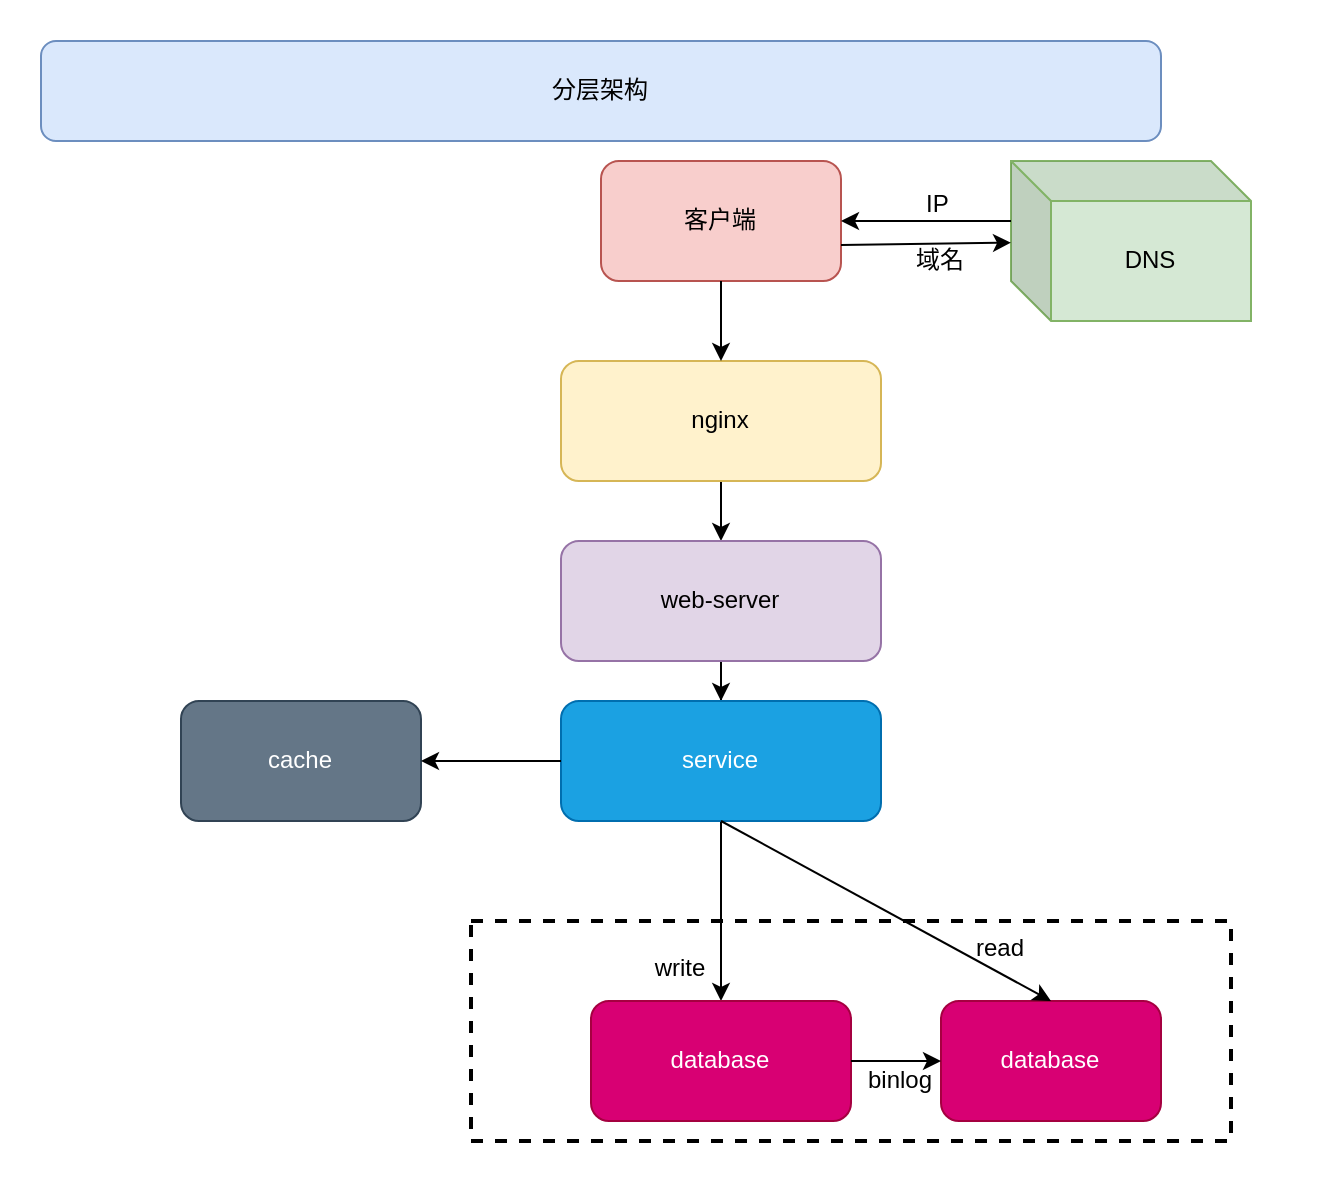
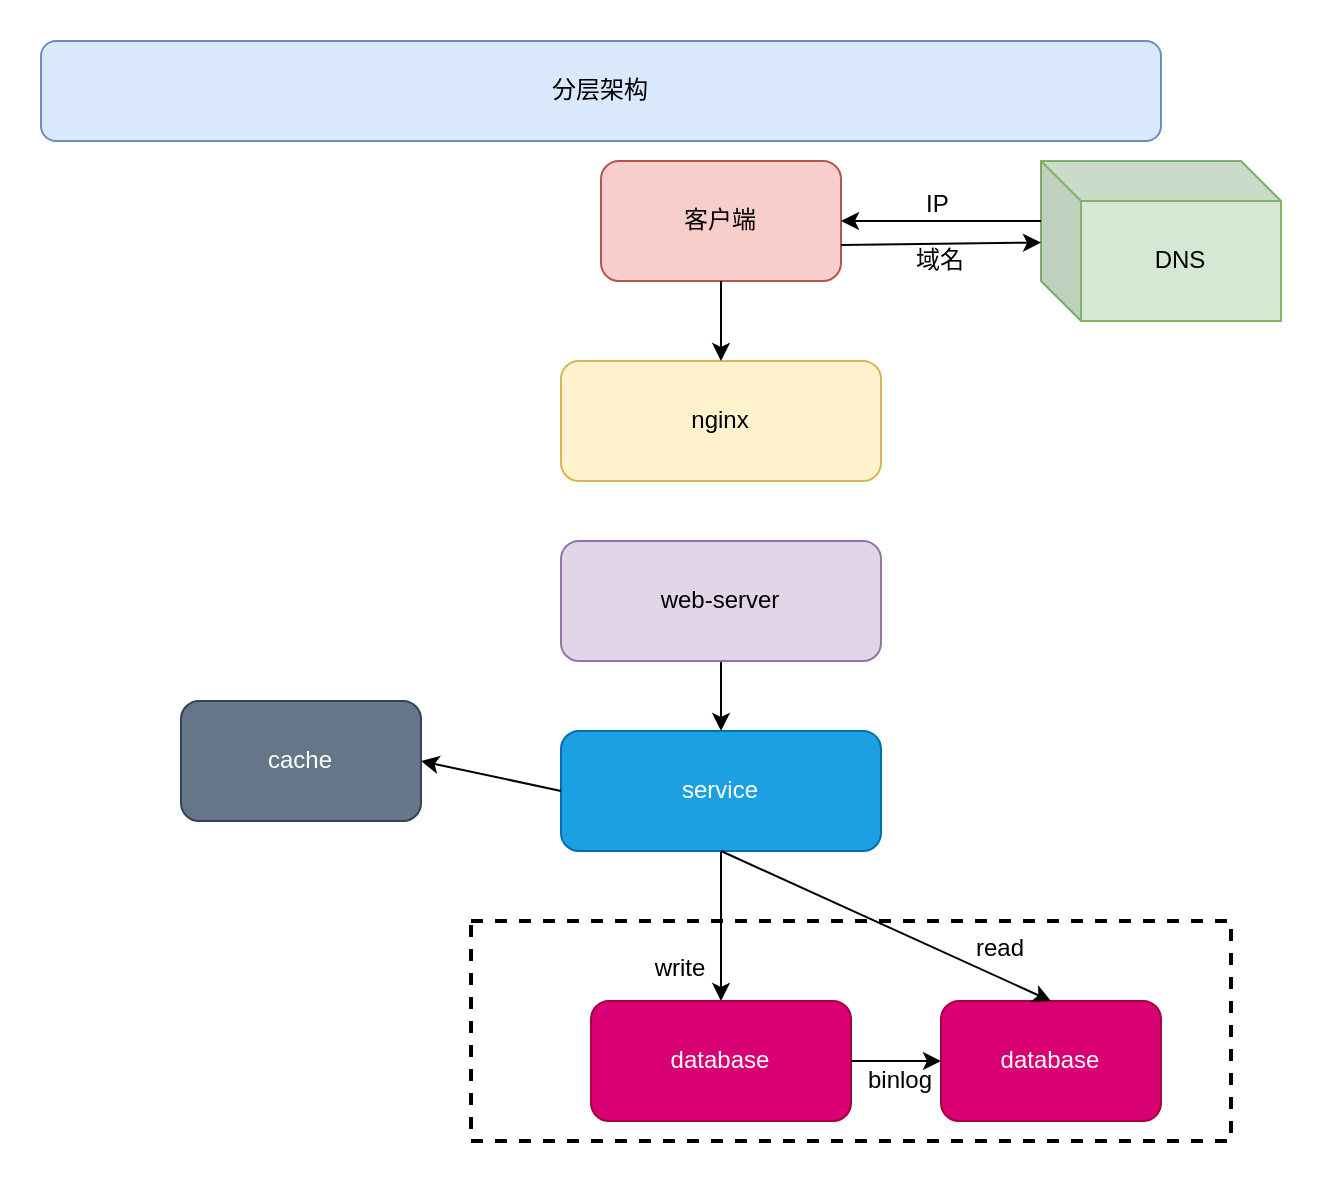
(1131, 241) -> (1161, 241)
(721, 518) -> none
(721, 761) -> (721, 791)
